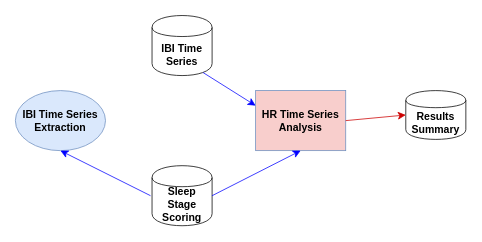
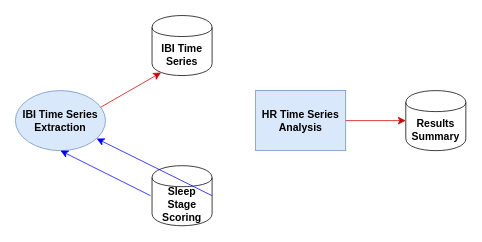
(227, 87) -> none
none -> (128, 91)
(435, 115) -> (435, 120)
(300, 120) -> (300, 120)
(253, 174) -> (157, 168)
